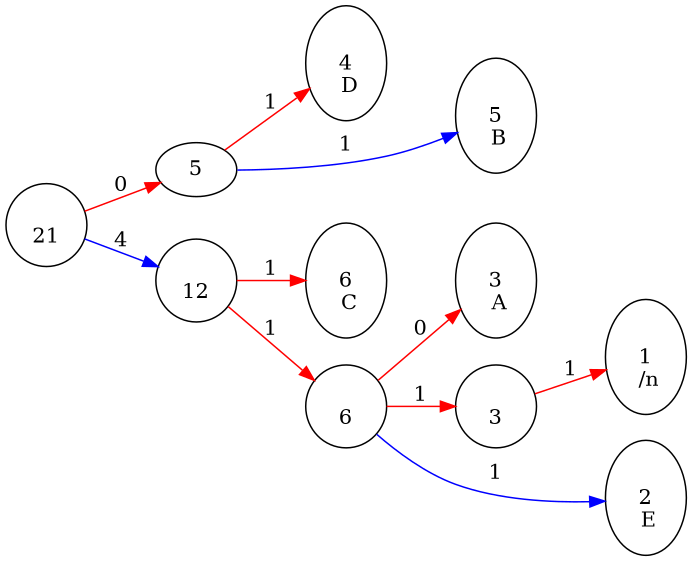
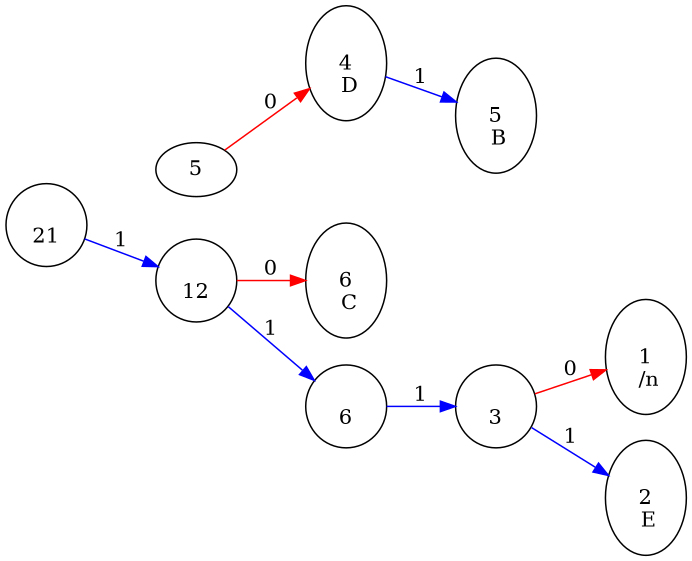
(271, 103) -> (271, 103)
(342, 164) -> (414, 87)
(116, 200) -> none
(121, 241) -> (121, 241)
(271, 269) -> (271, 269)
(496, 281) -> none
(265, 338) -> (265, 338)
(571, 370) -> (571, 370)
(413, 406) -> (413, 406)
(476, 490) -> (563, 447)
